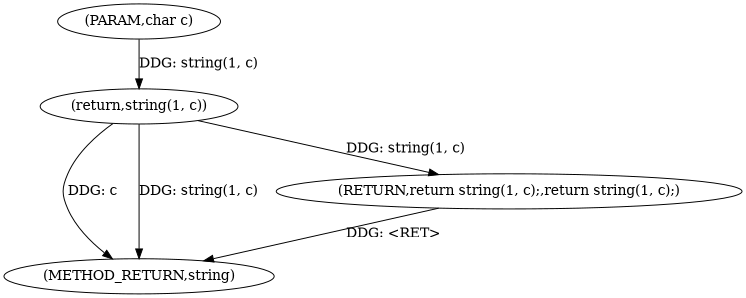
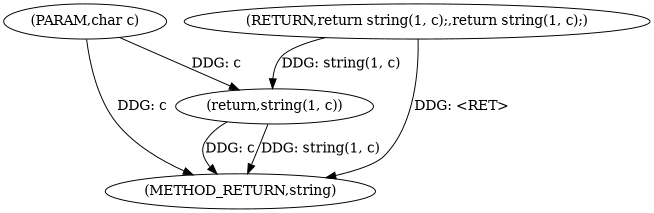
(199, 64) -> (216, 64)
none -> (115, 120)
(314, 147) -> (291, 50)
